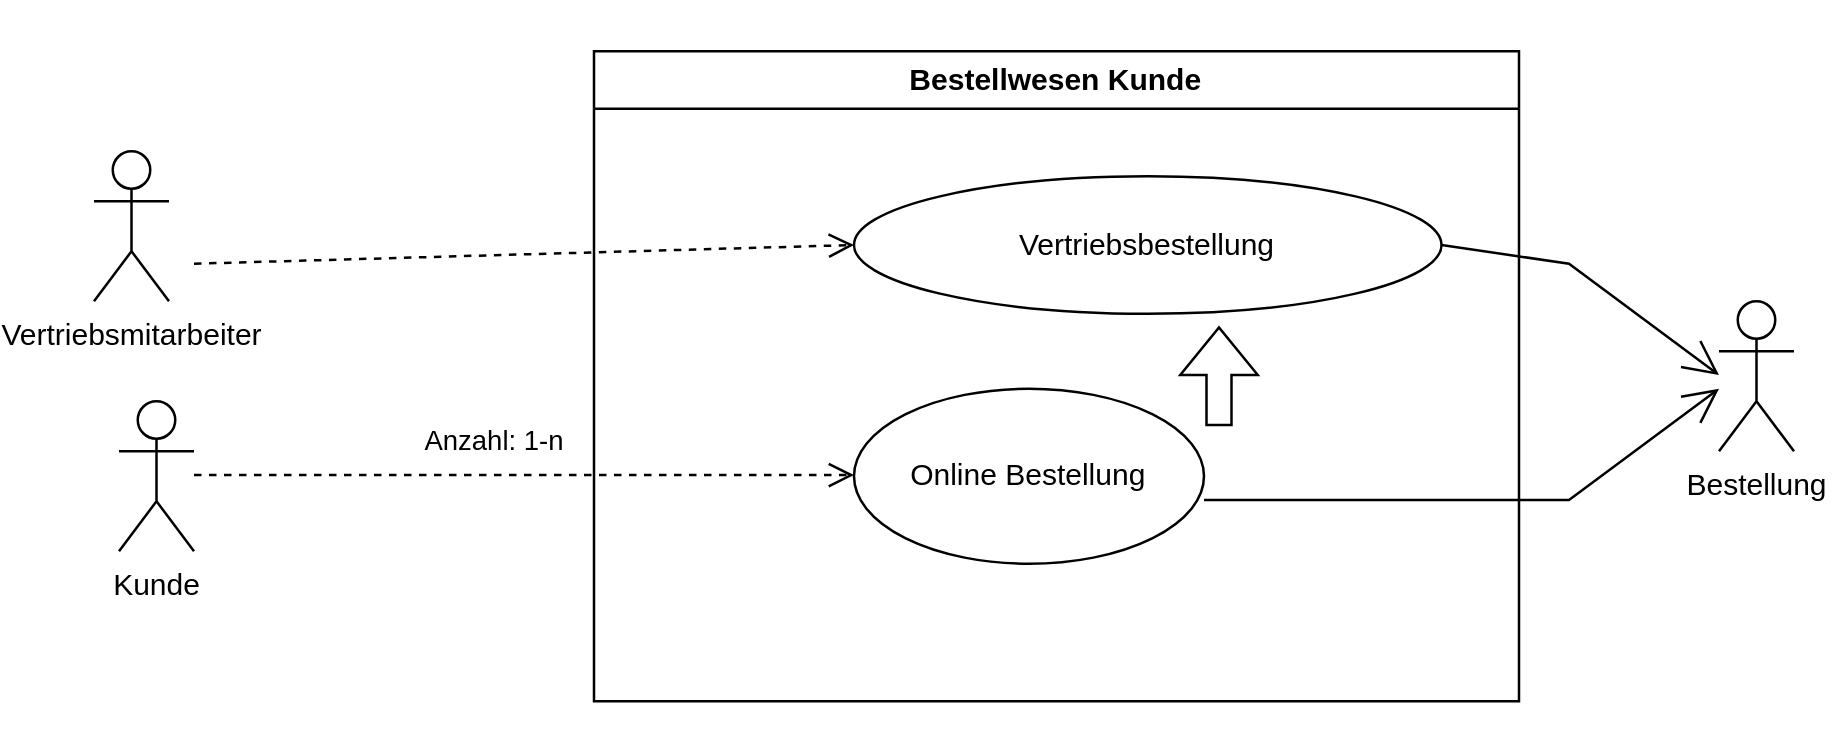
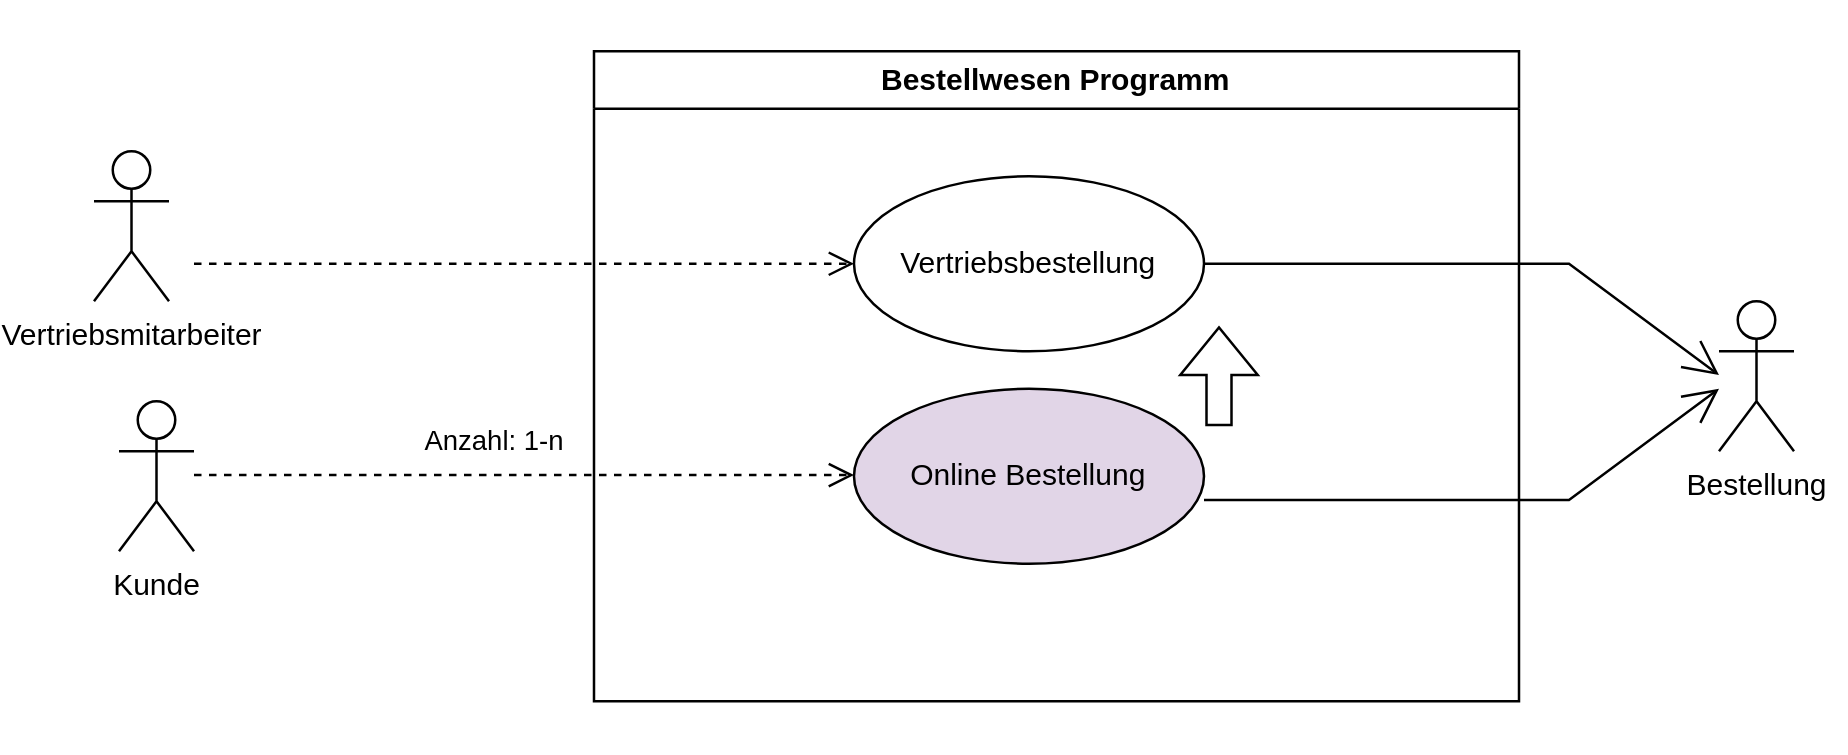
(1056, 81) -> (1056, 81)
(1148, 245) -> (1029, 264)
(1029, 476) -> (1029, 476)
